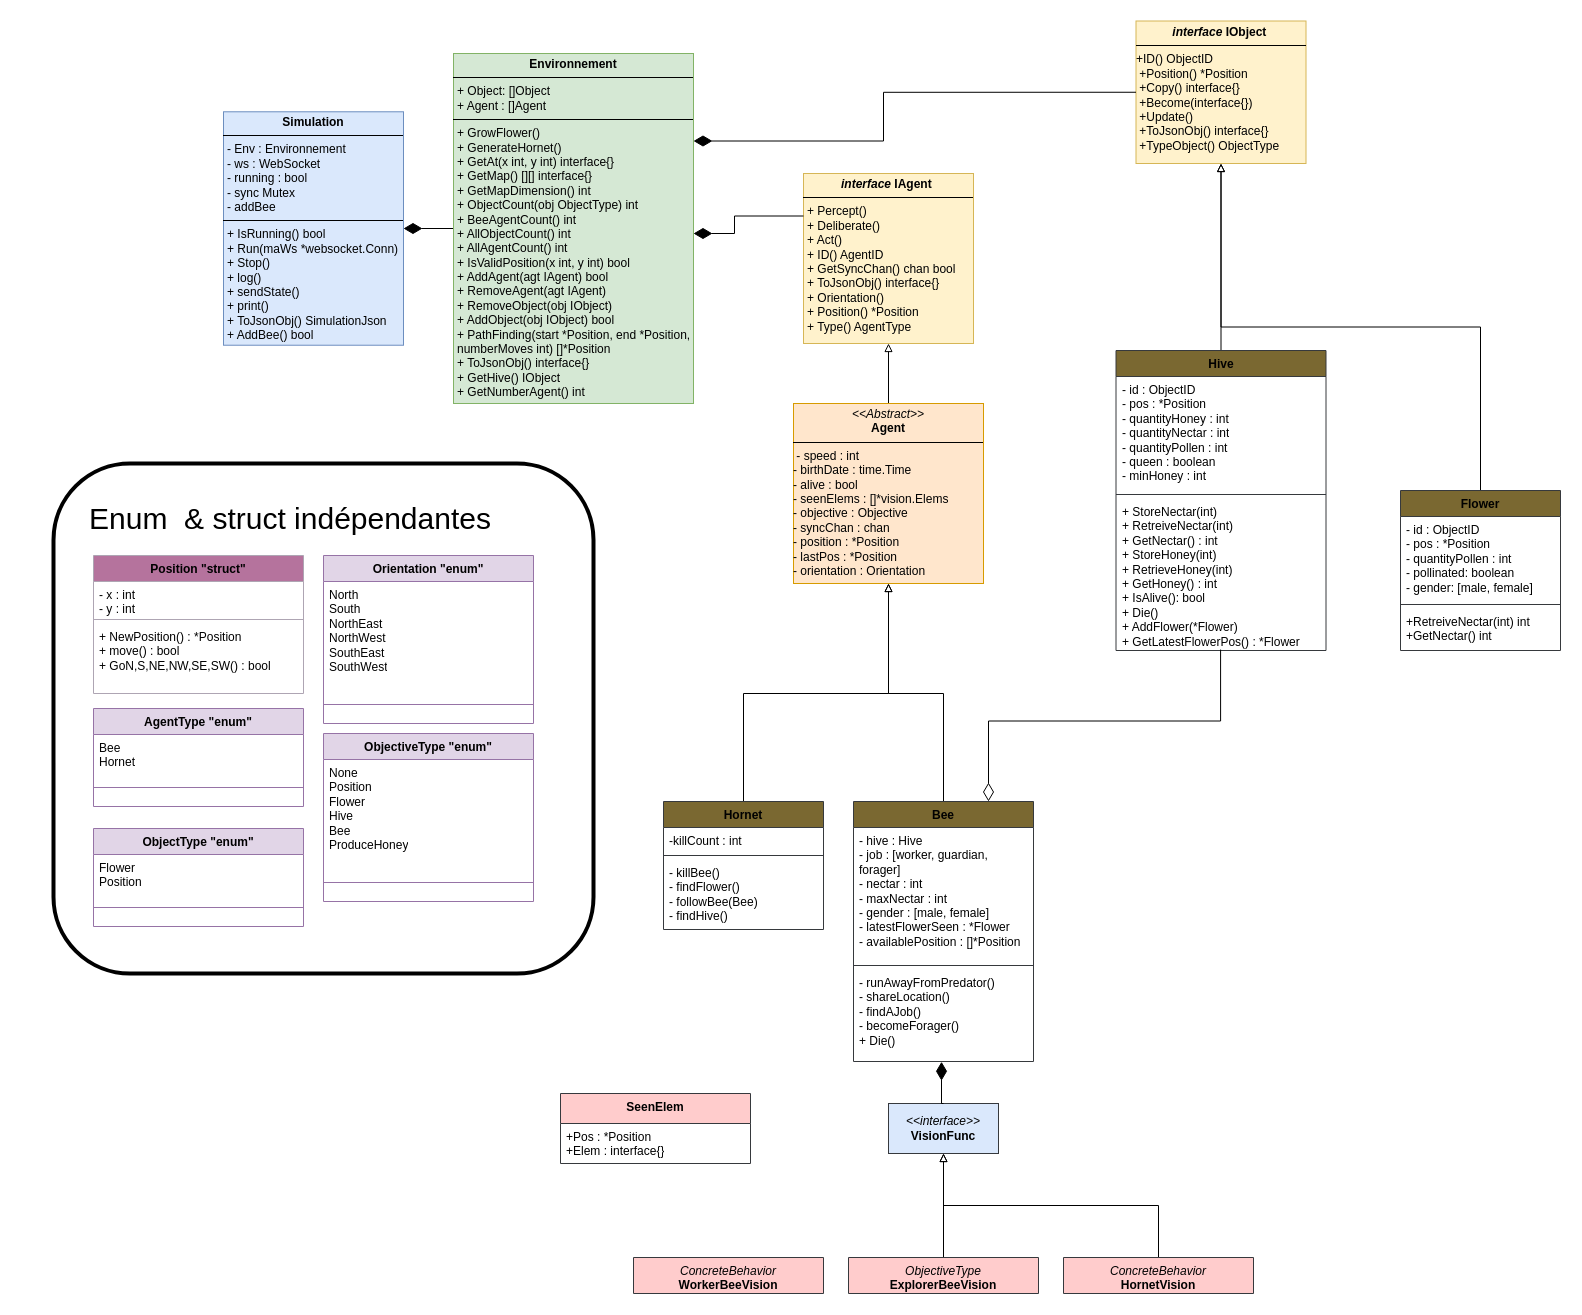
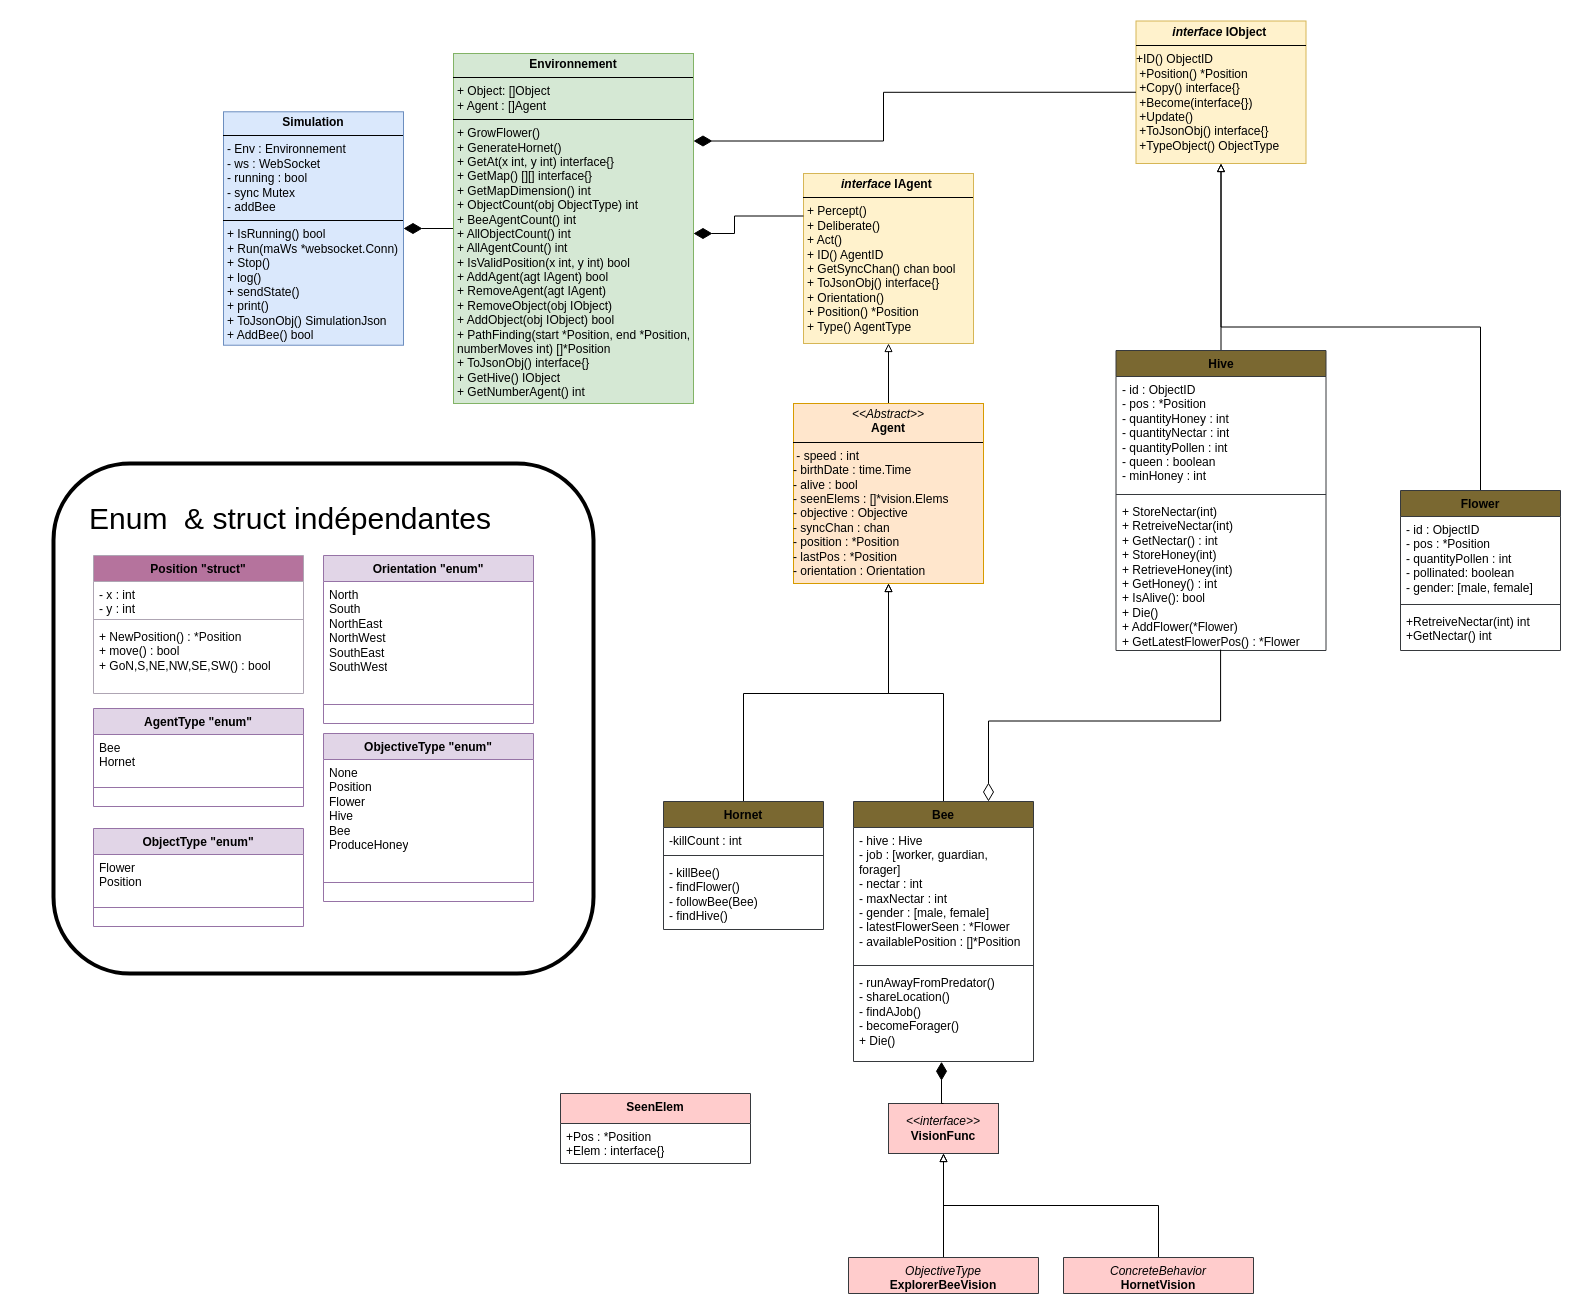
(944, 1129) -> (944, 1129)
(729, 1276) -> none
